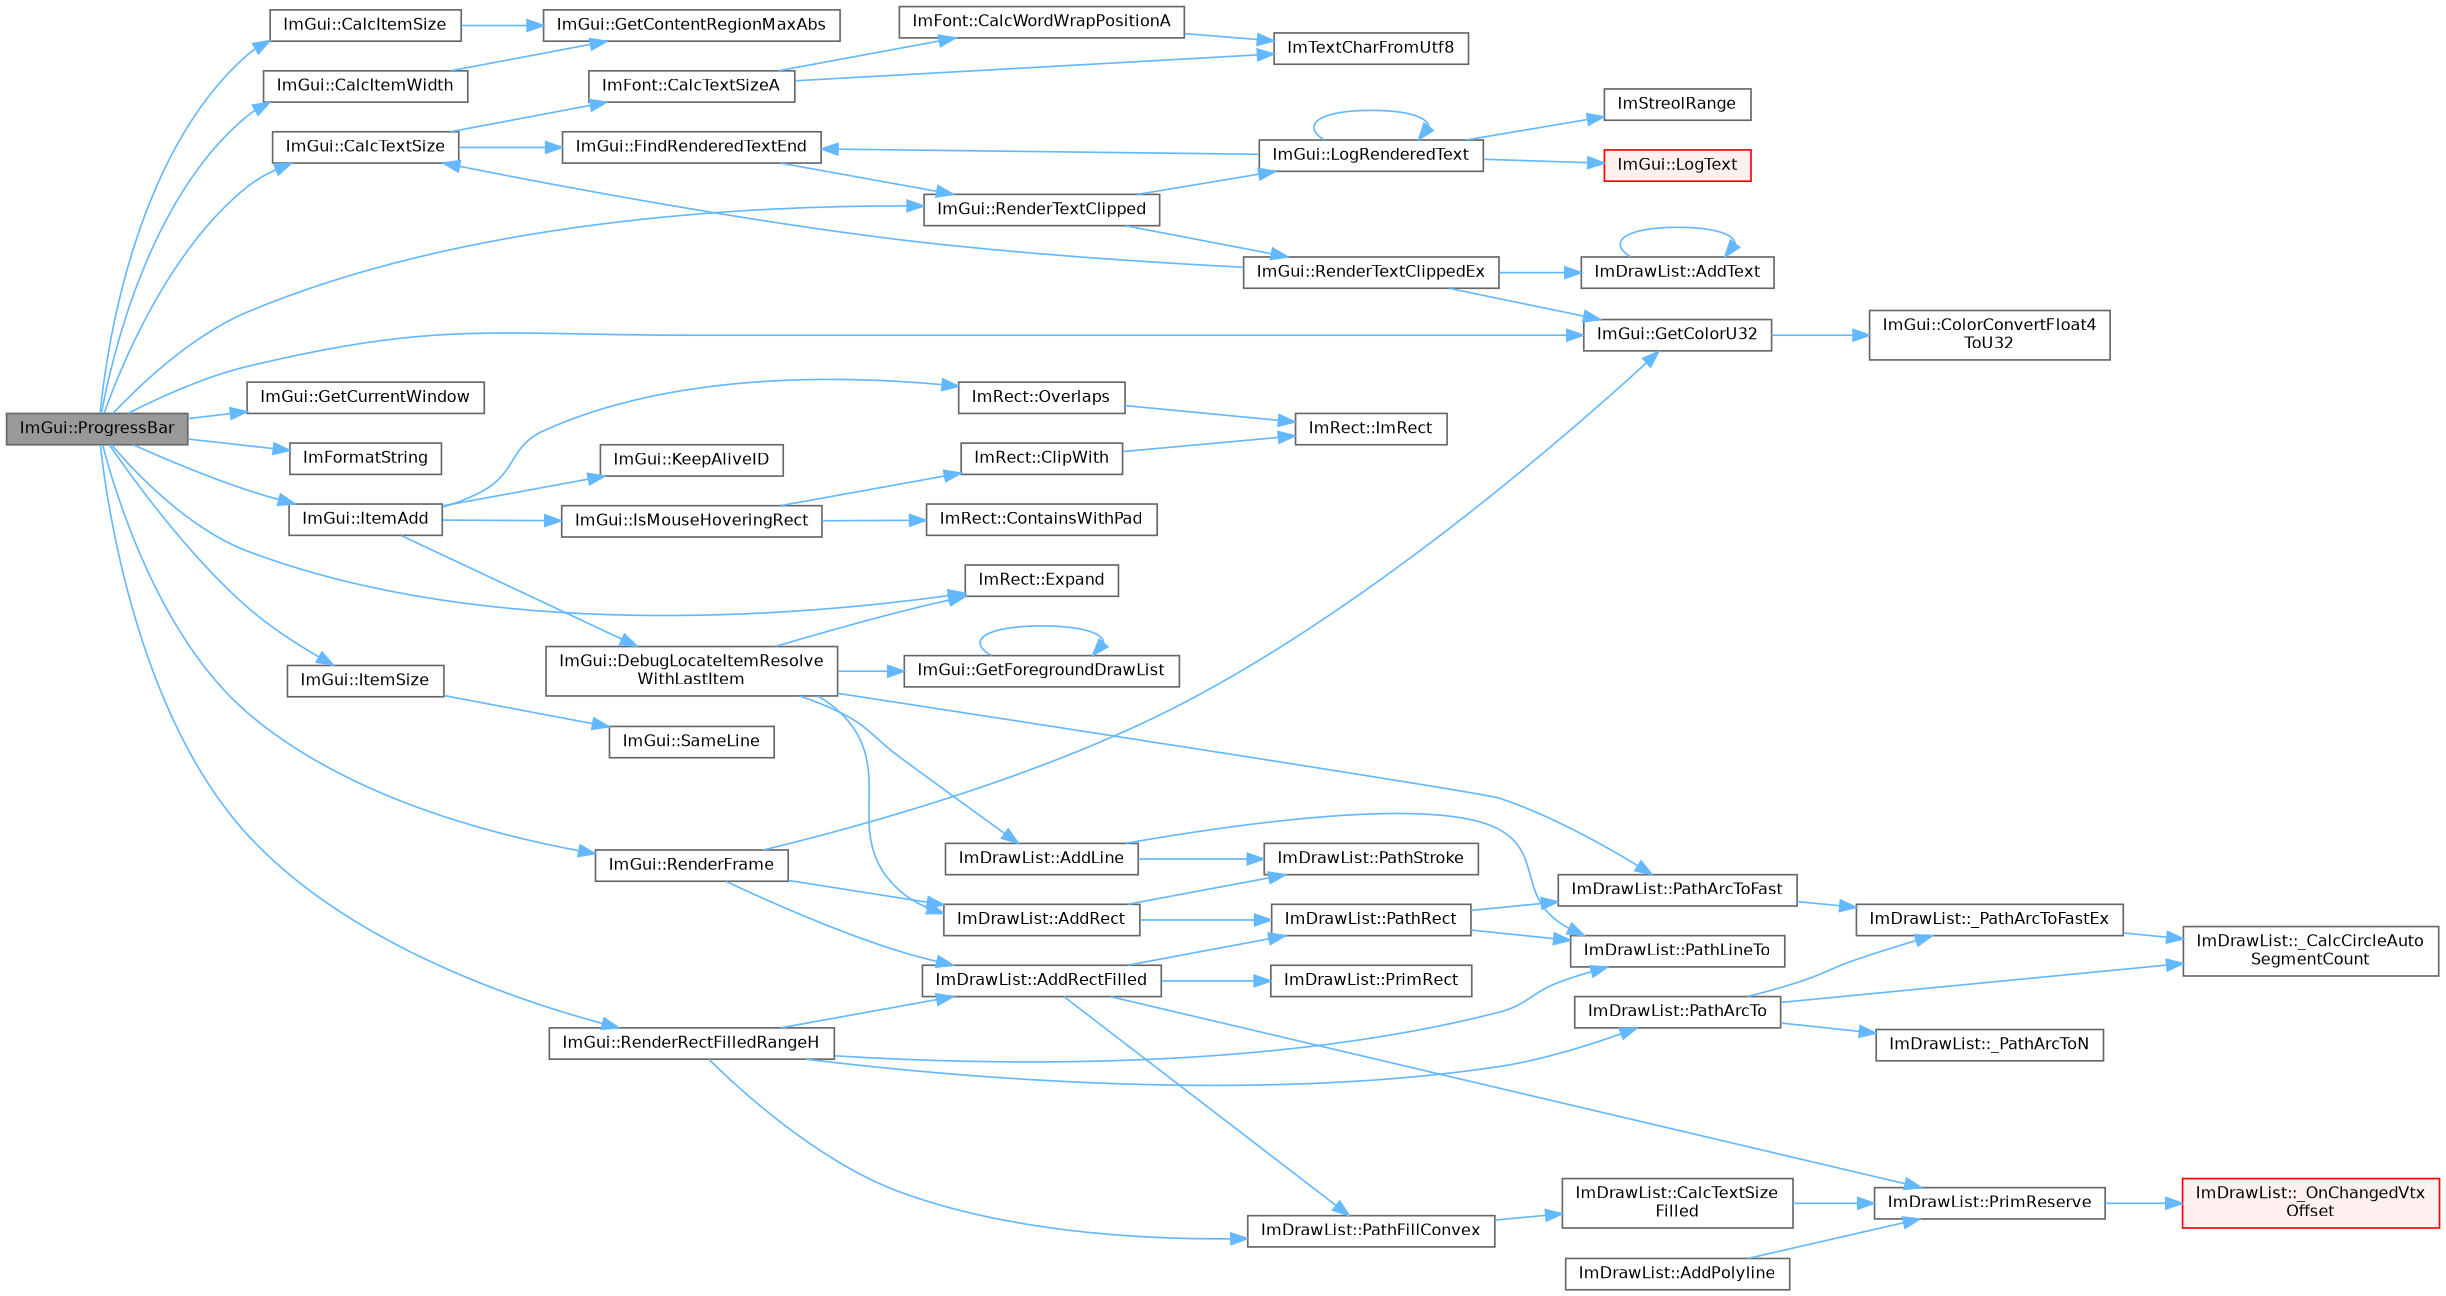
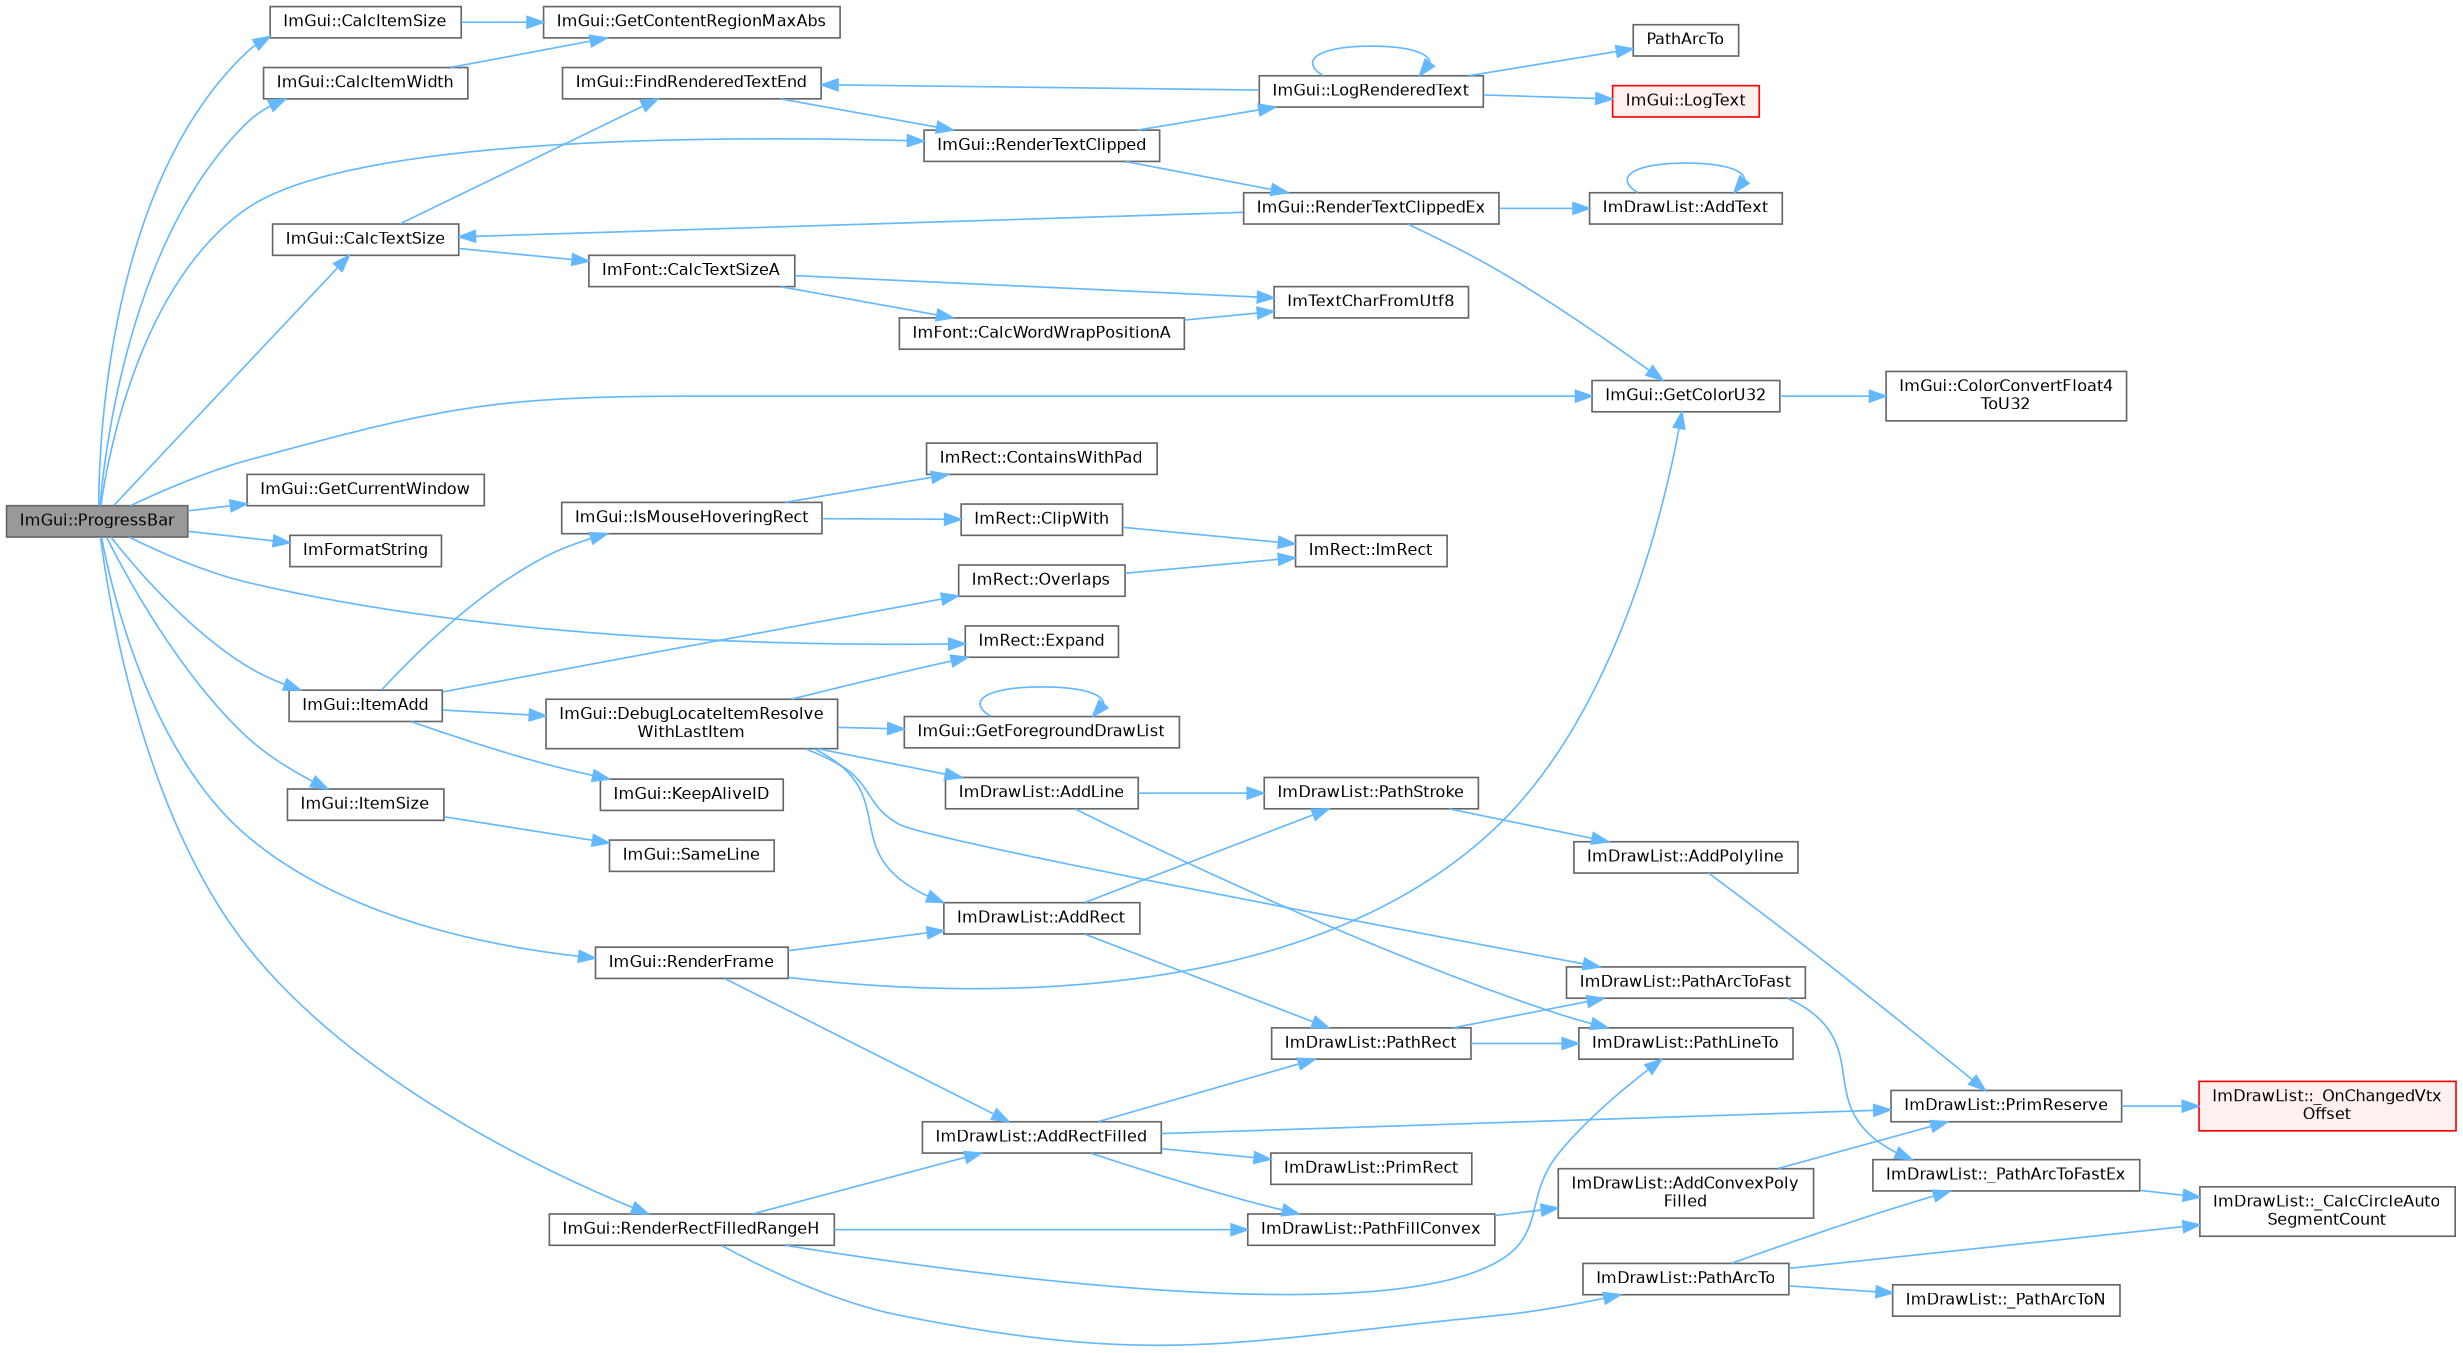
(1678, 105) -> (1686, 40)
none -> (1521, 824)
(1678, 1203) -> (1686, 1193)
